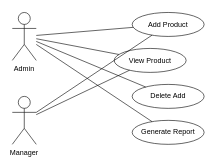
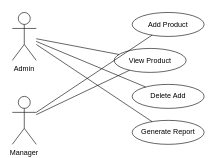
(84, 31) -> none
